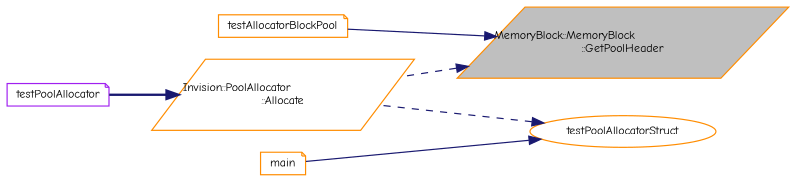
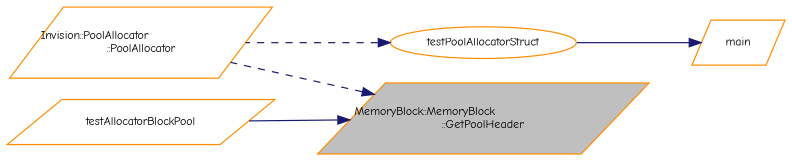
(283, 26) -> (141, 122)
(58, 95) -> none
(283, 95) -> (141, 43)
(417, 151) -> (633, 43)
(283, 163) -> (738, 43)
